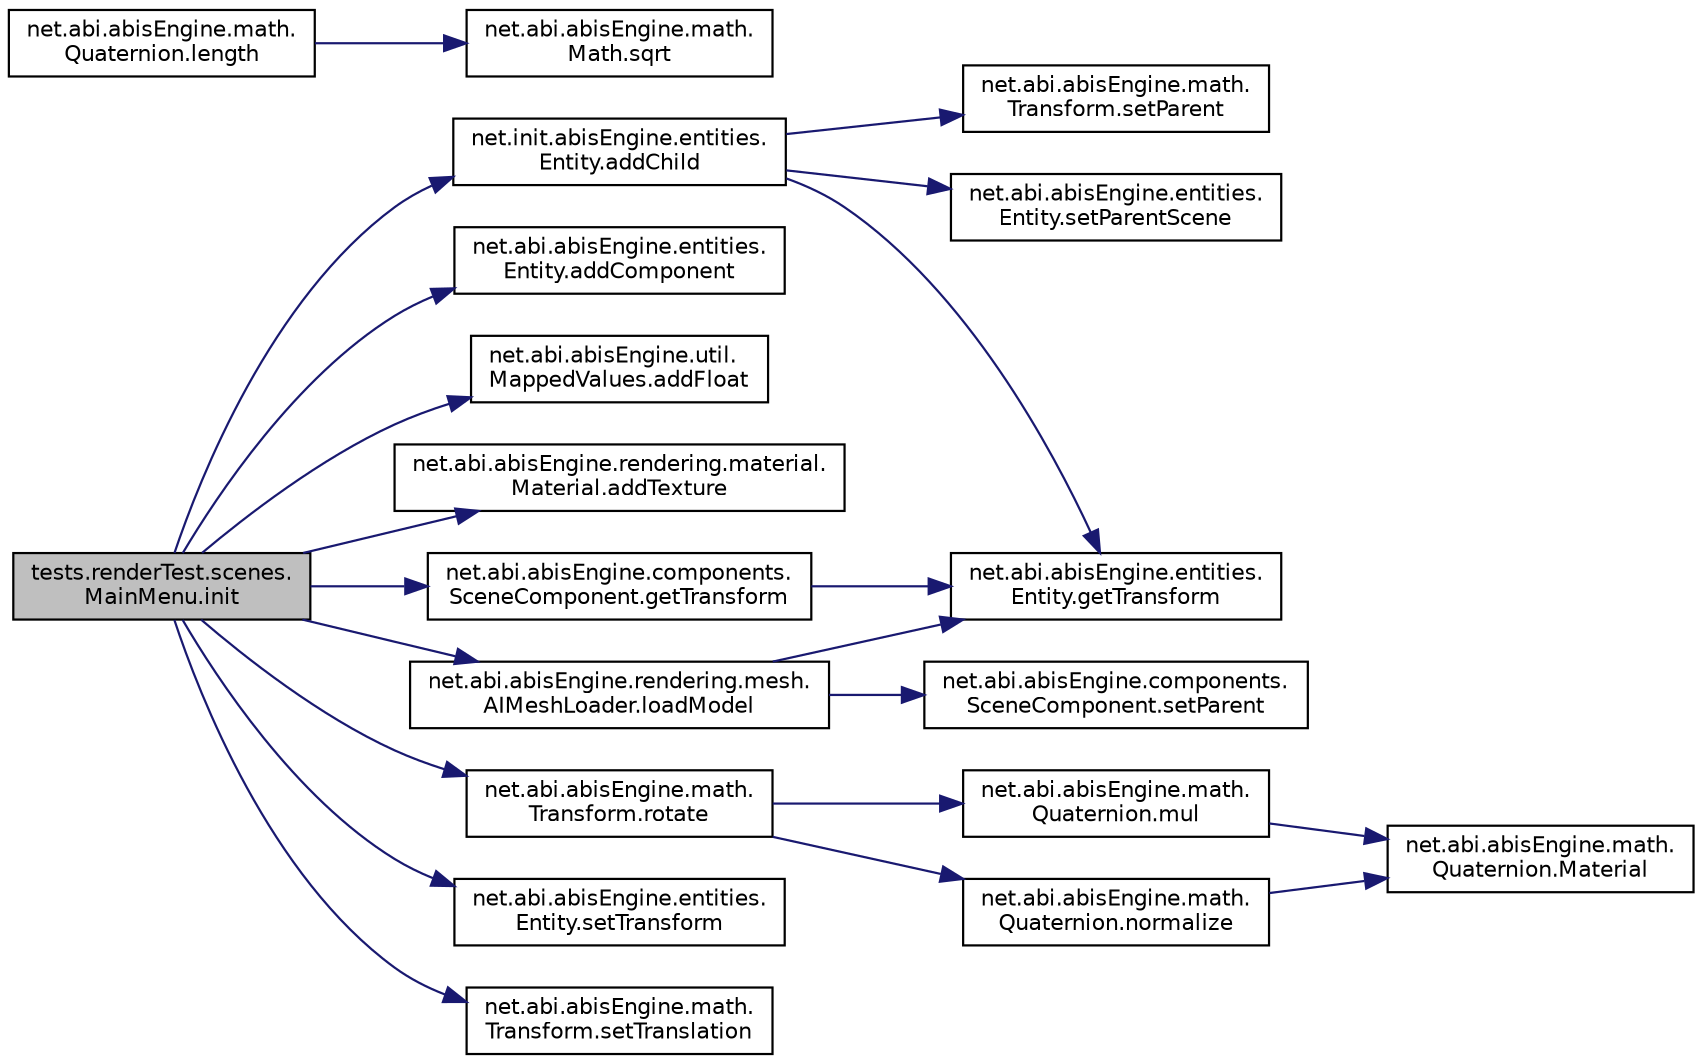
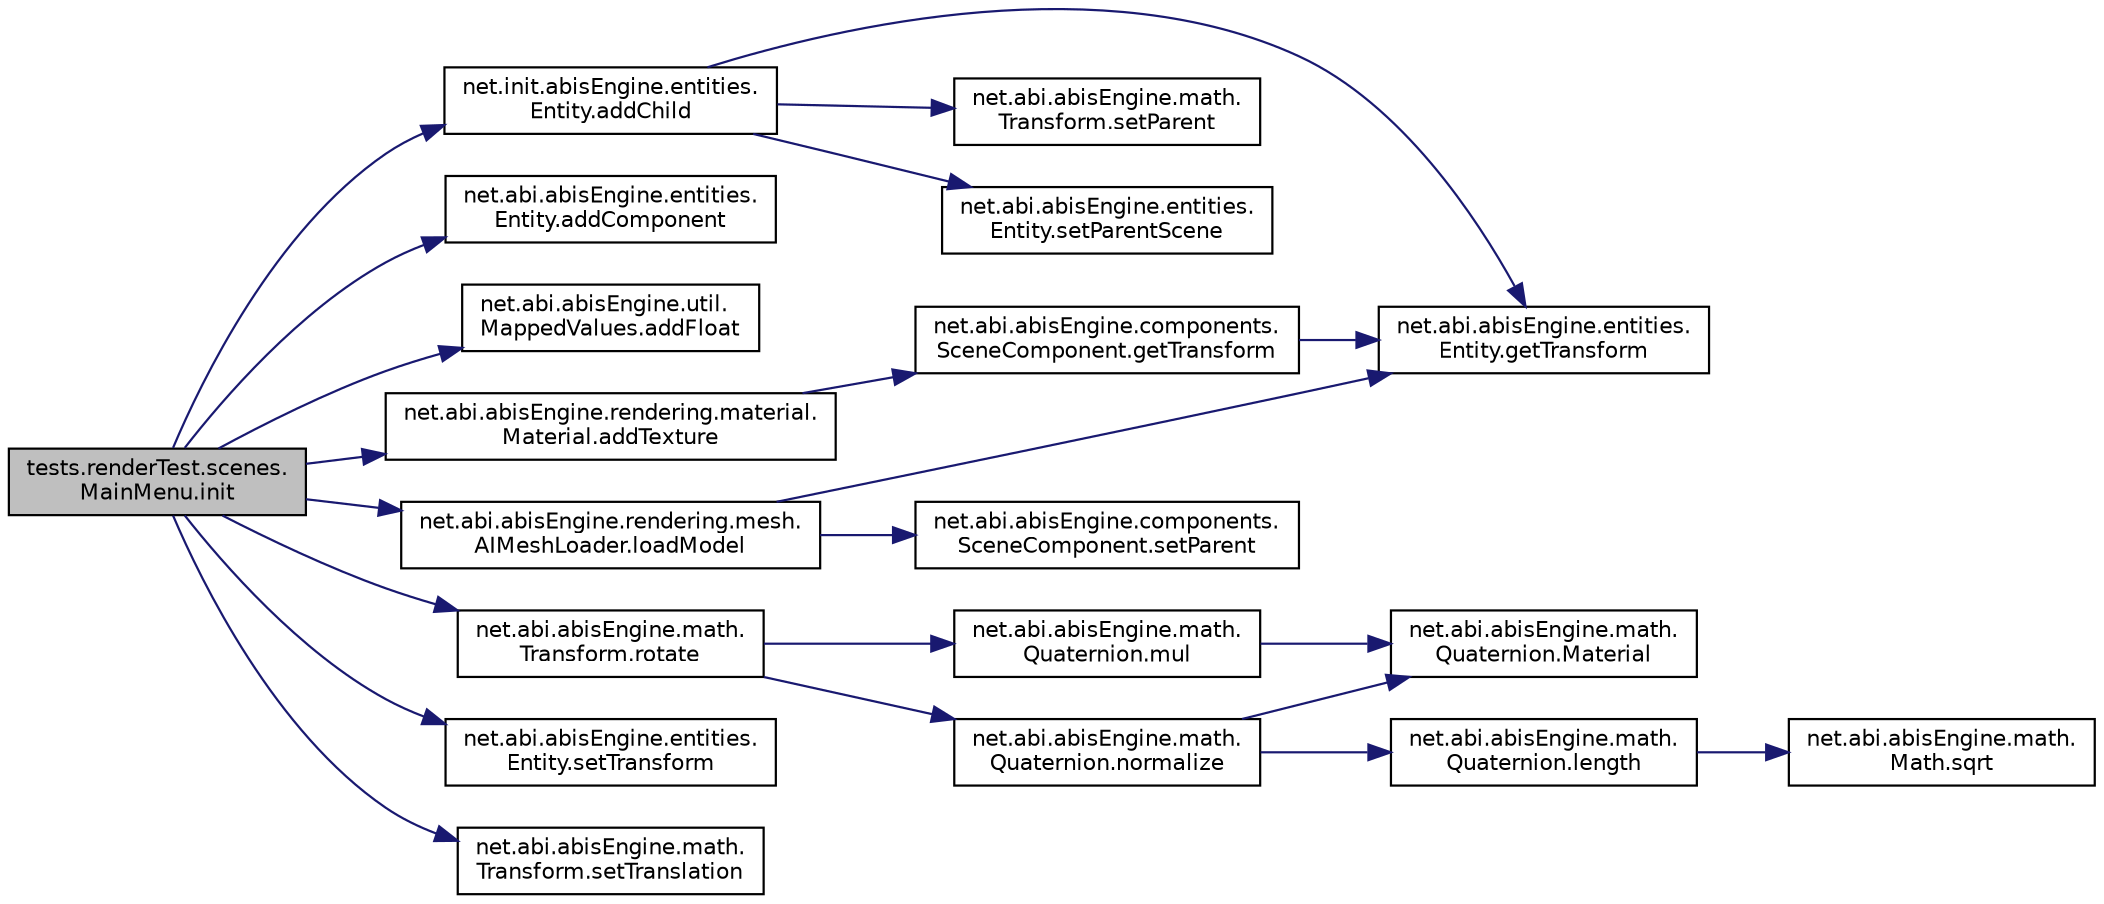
(358, 586) -> (848, 385)
none -> (1314, 752)
